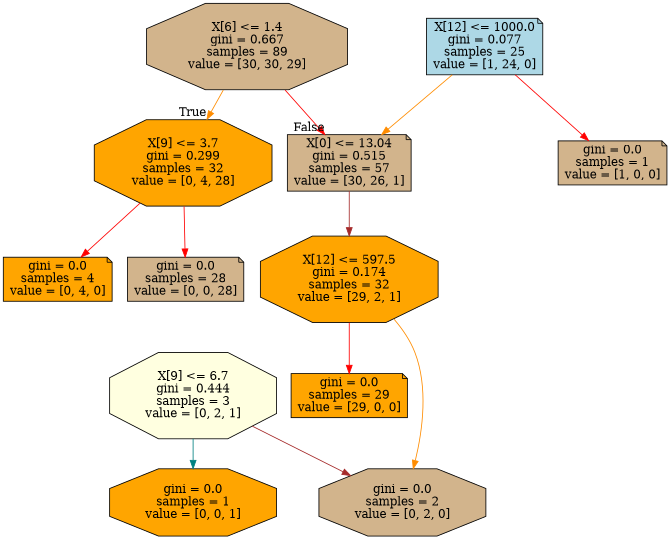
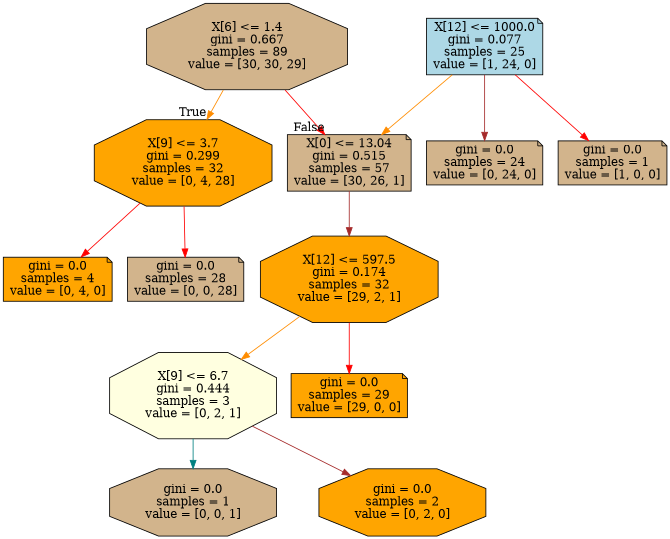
none -> (485, 163)
(422, 387) -> (274, 335)
(193, 502) -> (193, 502)
(402, 502) -> (402, 502)
